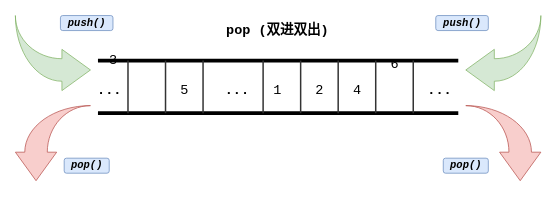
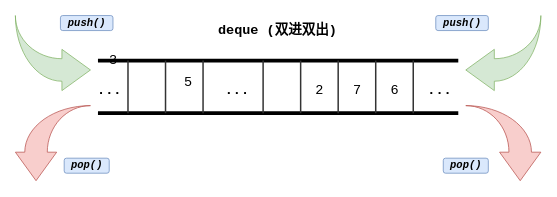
(278, 30) -> (278, 30)
(394, 64) -> (394, 90)
(184, 90) -> (188, 83)
(277, 90) -> none
(357, 90) -> (357, 90)
